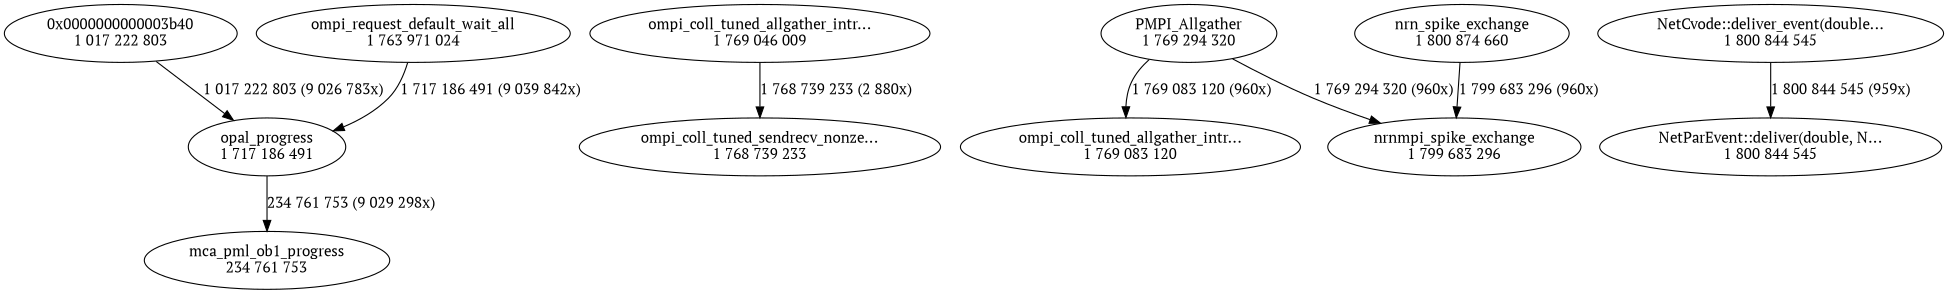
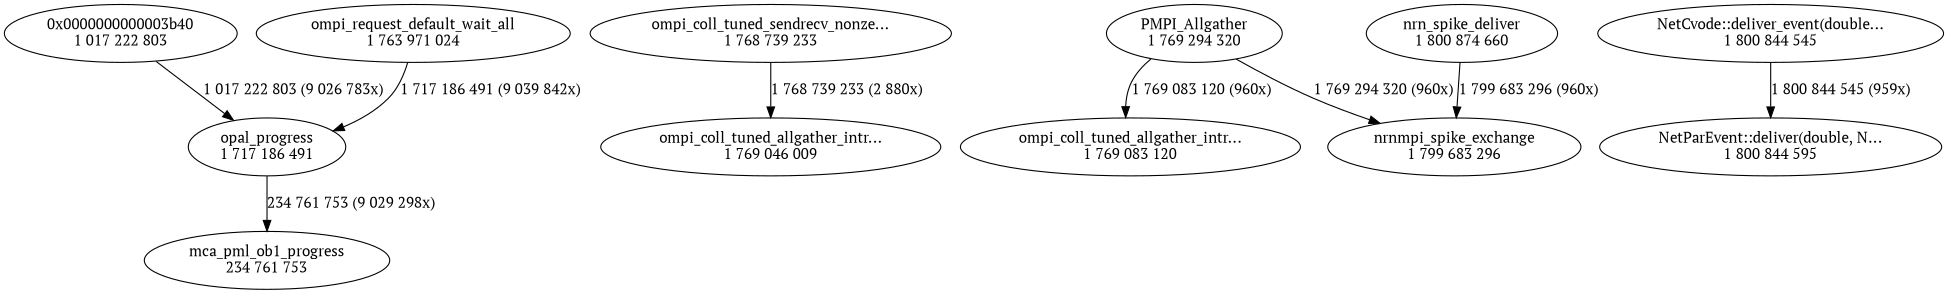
(1462, 33) -> (1462, 33)
(760, 85) -> (771, 85)
(1771, 147) -> (1771, 147)
